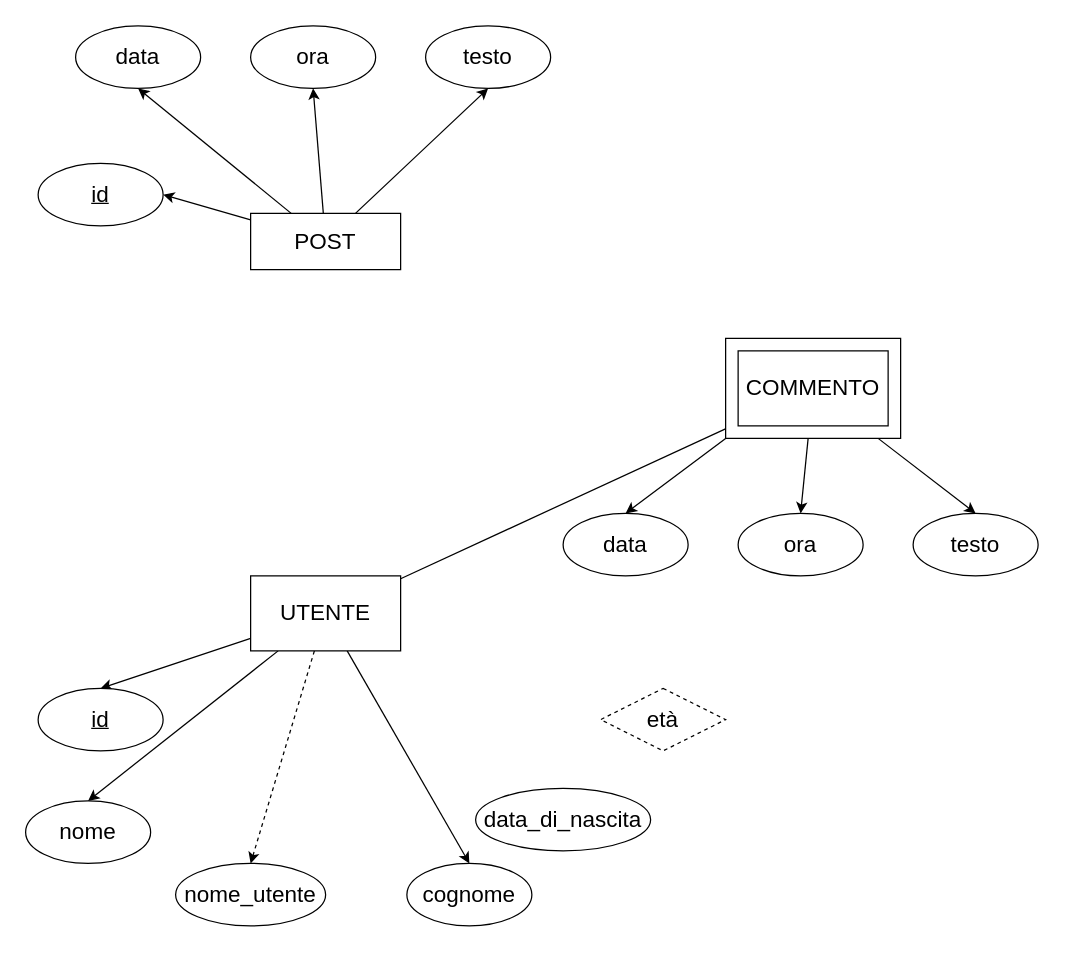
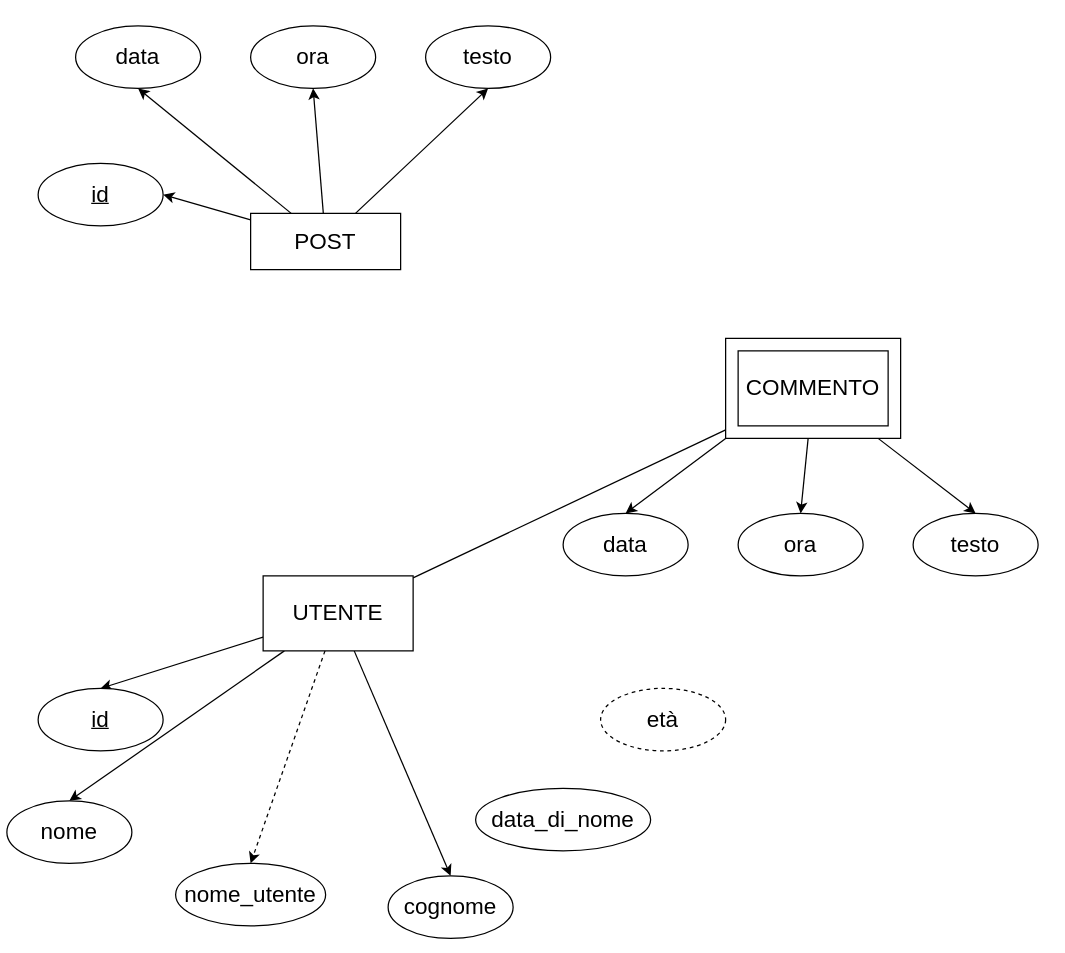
(326, 613) -> (338, 613)
(663, 719) -> (663, 719)
(563, 819) -> (563, 819)
(88, 832) -> (69, 832)
(469, 894) -> (451, 907)
